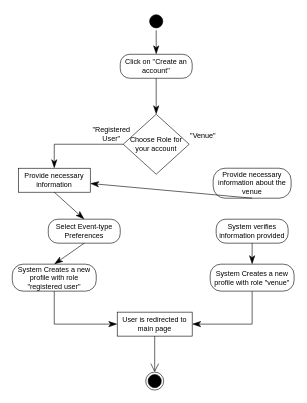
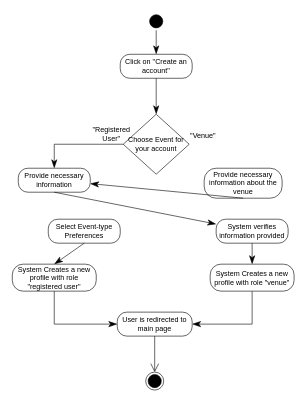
(156, 144) -> (156, 144)
(54, 180) -> (54, 180)
(252, 183) -> (243, 183)
(70, 206) -> (134, 208)
(155, 324) -> (155, 324)
